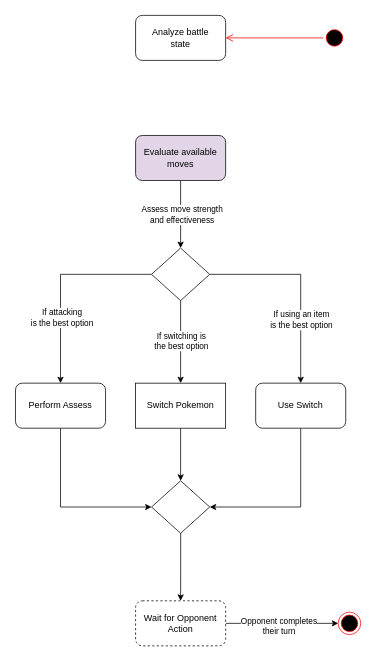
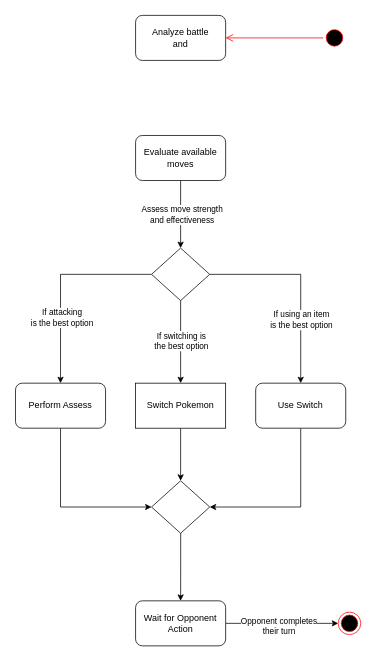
(180, 38) -> (180, 38)
(180, 158) -> (180, 158)
(180, 623) -> (180, 623)
